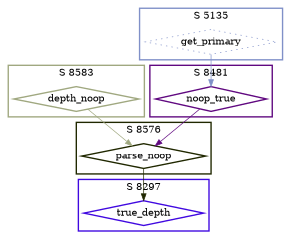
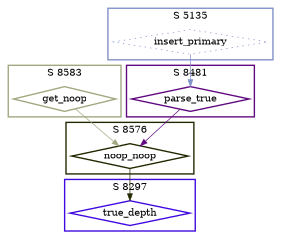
(211, 42) -> (190, 42)
(76, 99) -> (65, 99)
(211, 99) -> (190, 99)
(144, 156) -> (130, 156)
